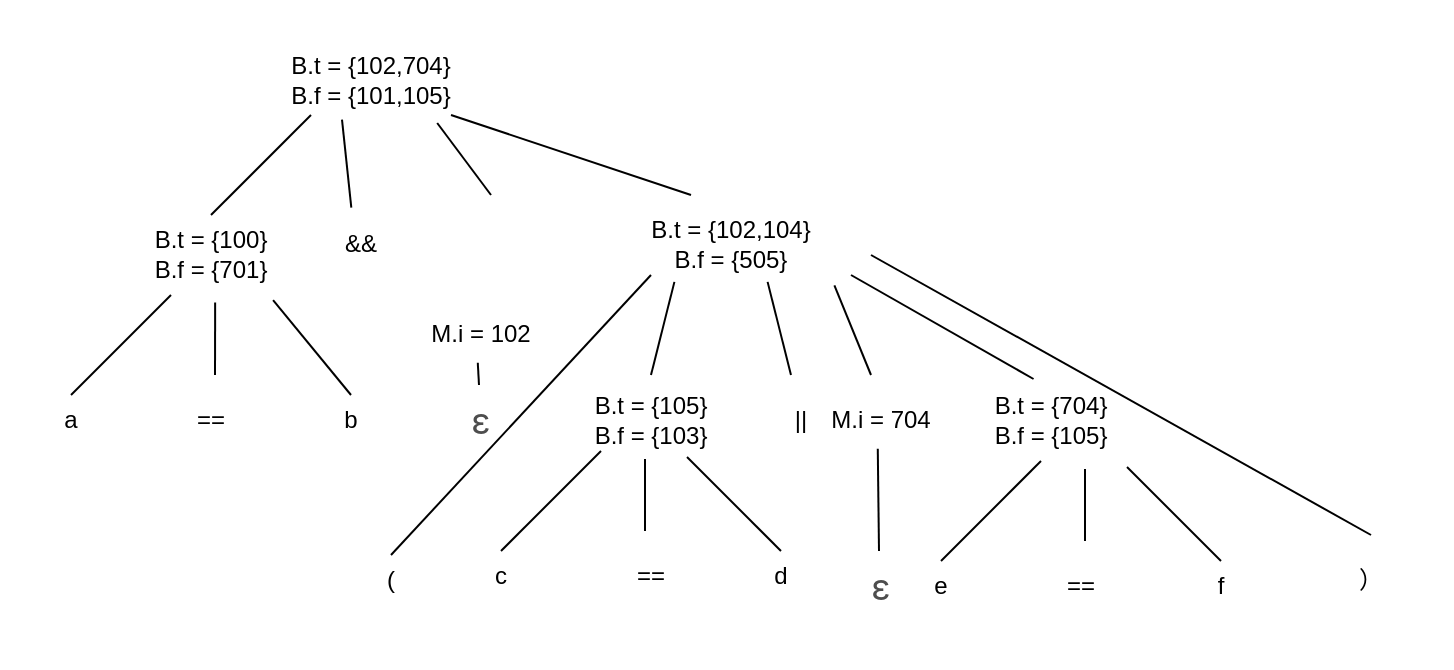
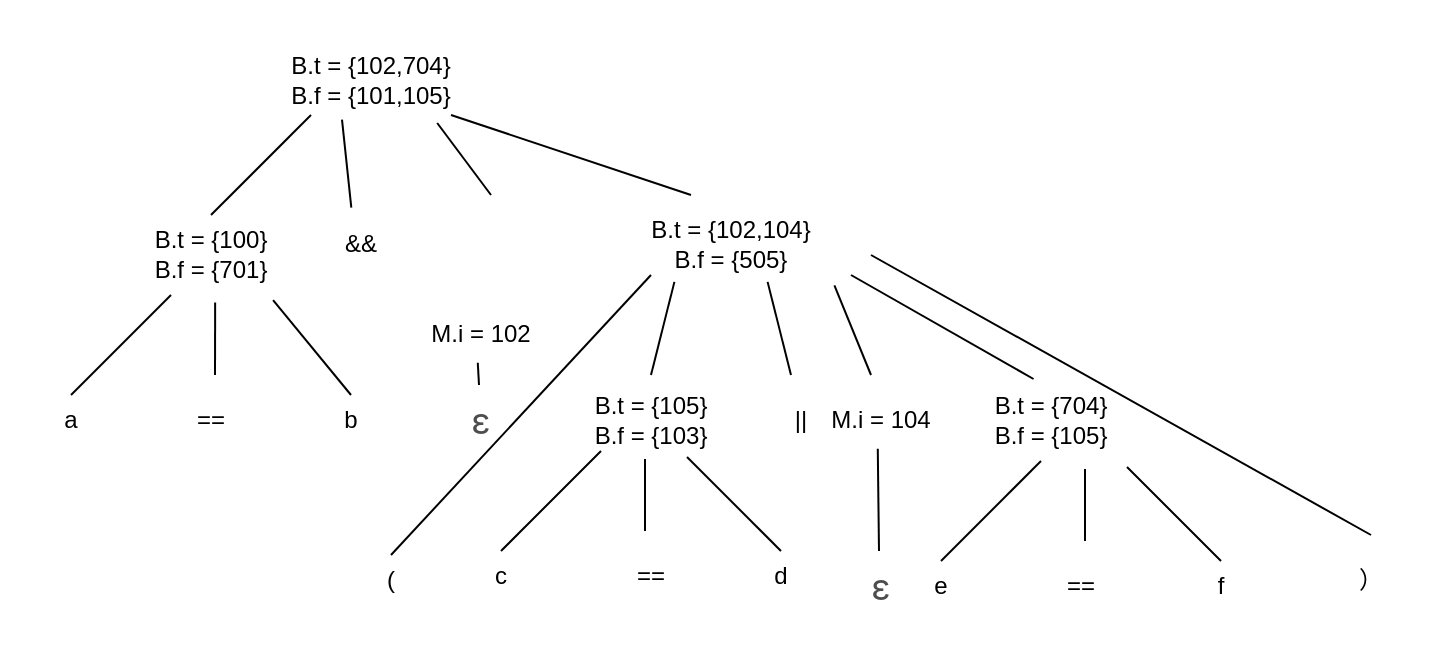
(882, 421) -> (882, 421)
